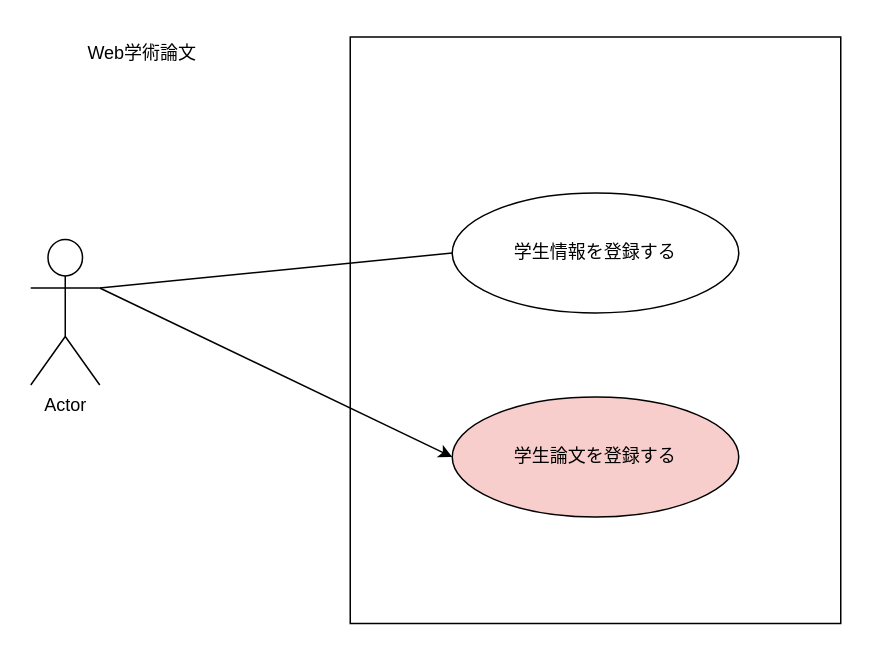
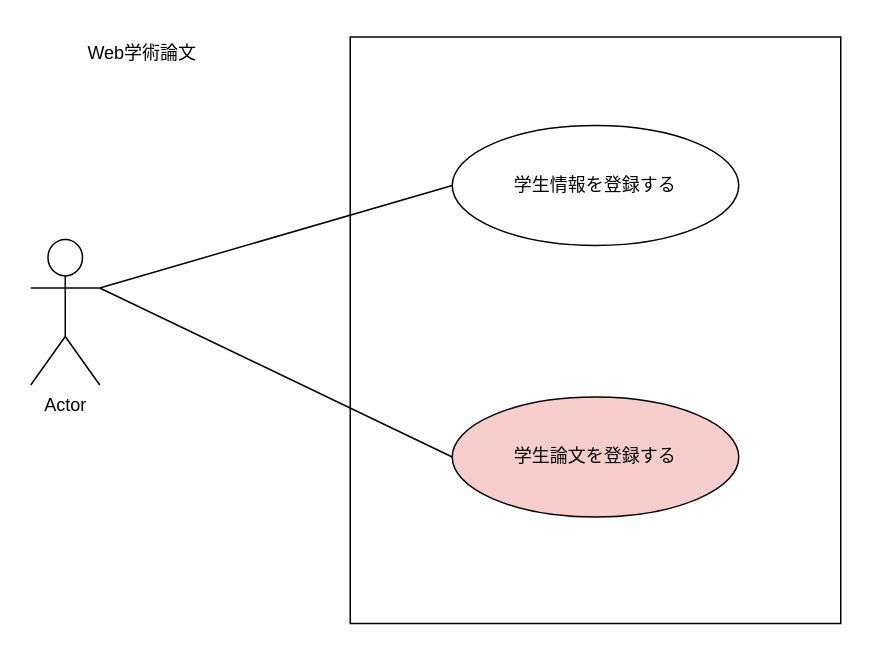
(596, 253) -> (596, 185)
(442, 452) -> (445, 453)
